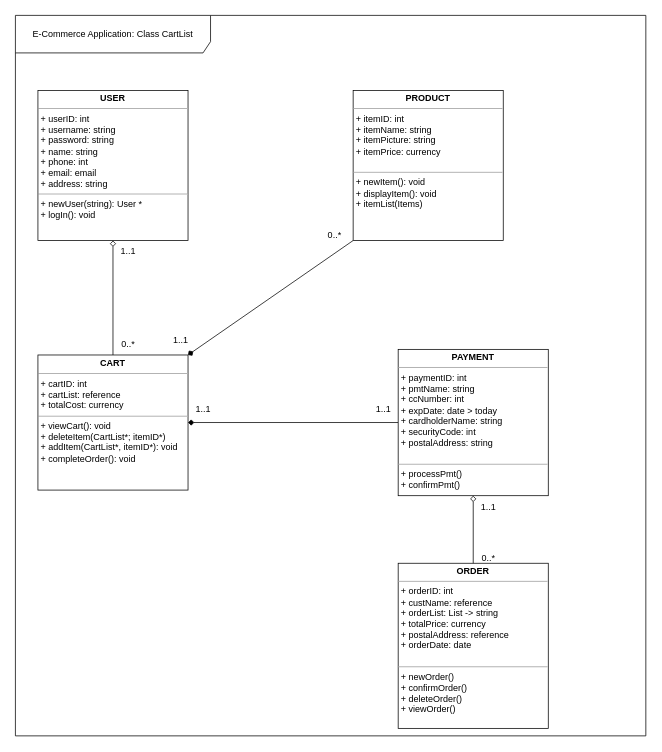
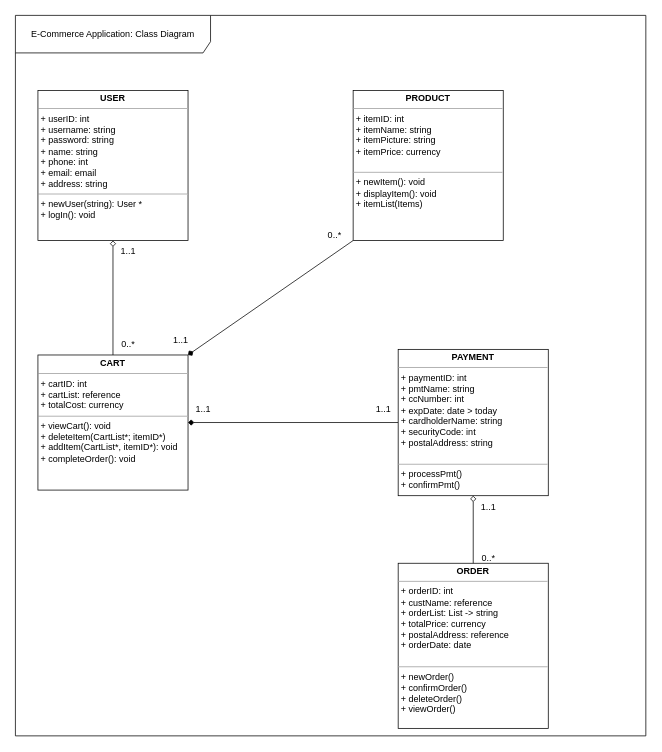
(113, 34) -> (113, 34)
